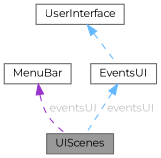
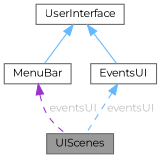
none -> (56, 48)
(105, 48) -> (105, 48)
